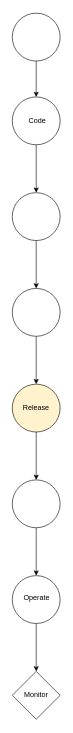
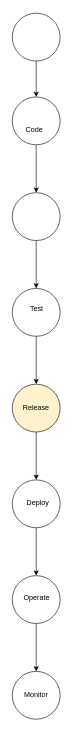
(38, 120) -> (35, 129)
none -> (37, 309)
none -> (38, 503)
(36, 696) -> (36, 696)
